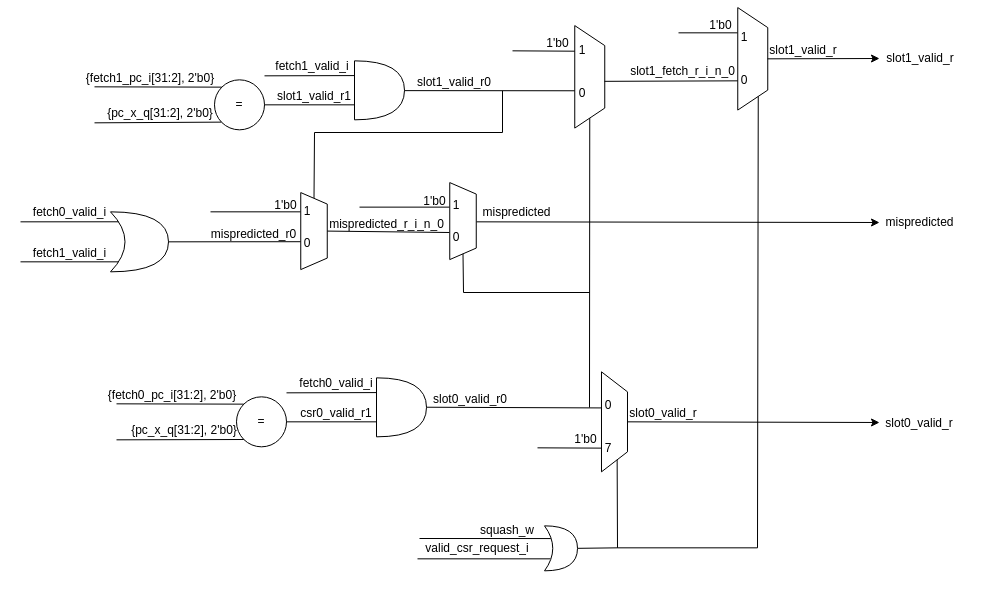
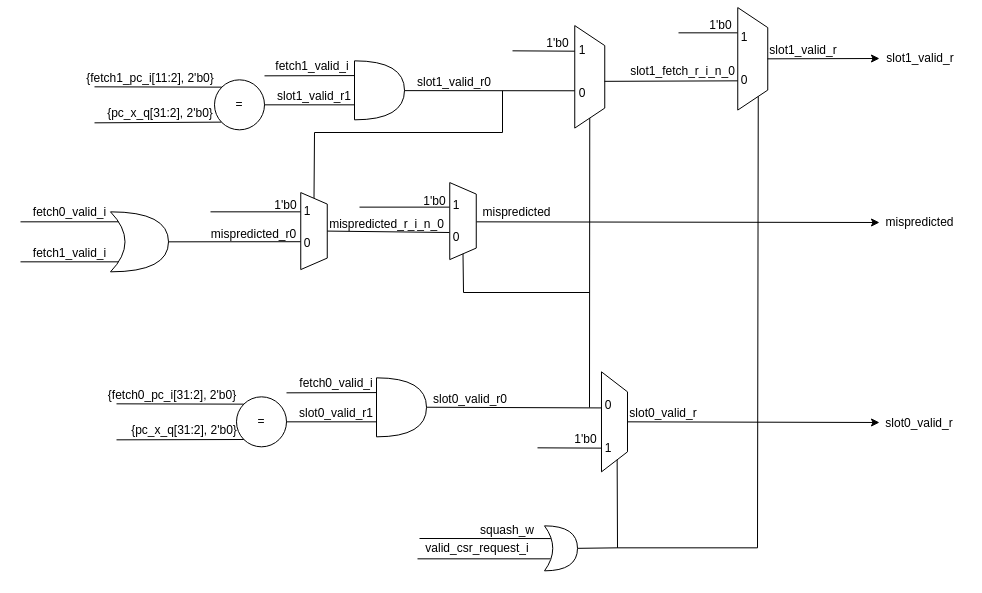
(151, 79) -> (151, 79)
(337, 414) -> (337, 414)
(609, 427) -> (609, 427)
